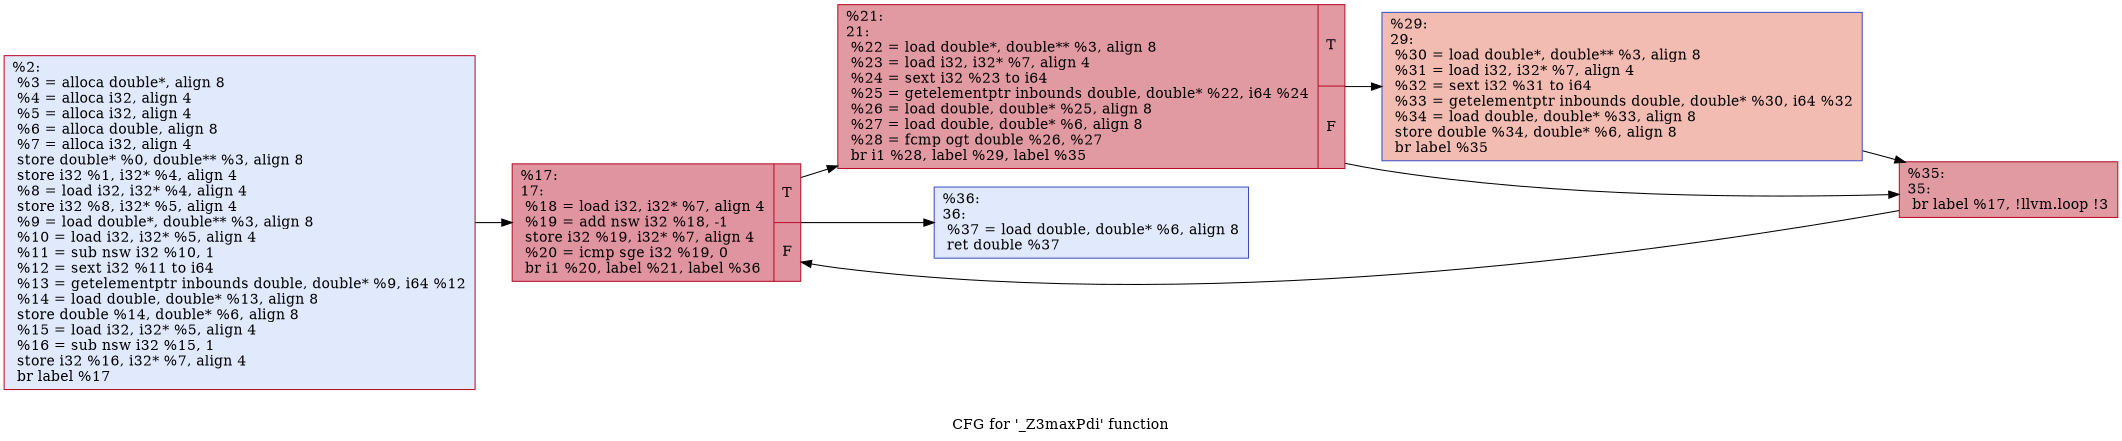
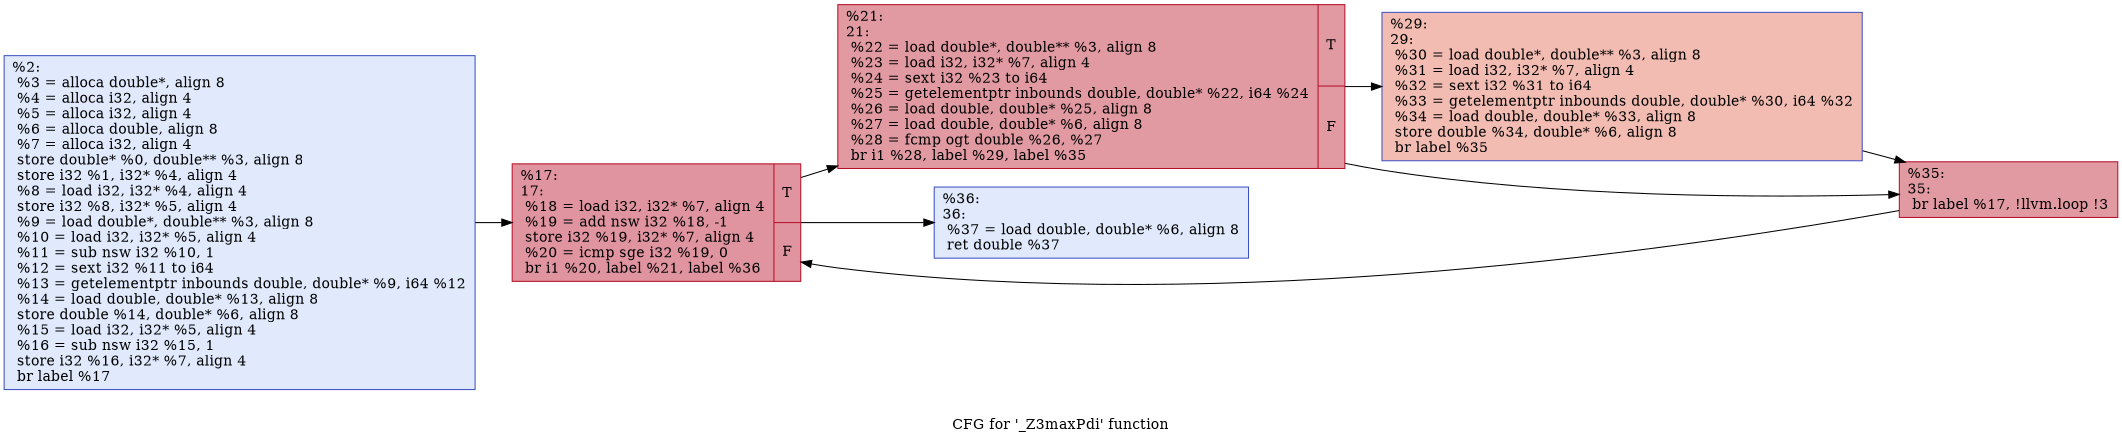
(240, 223) -> (240, 223)
